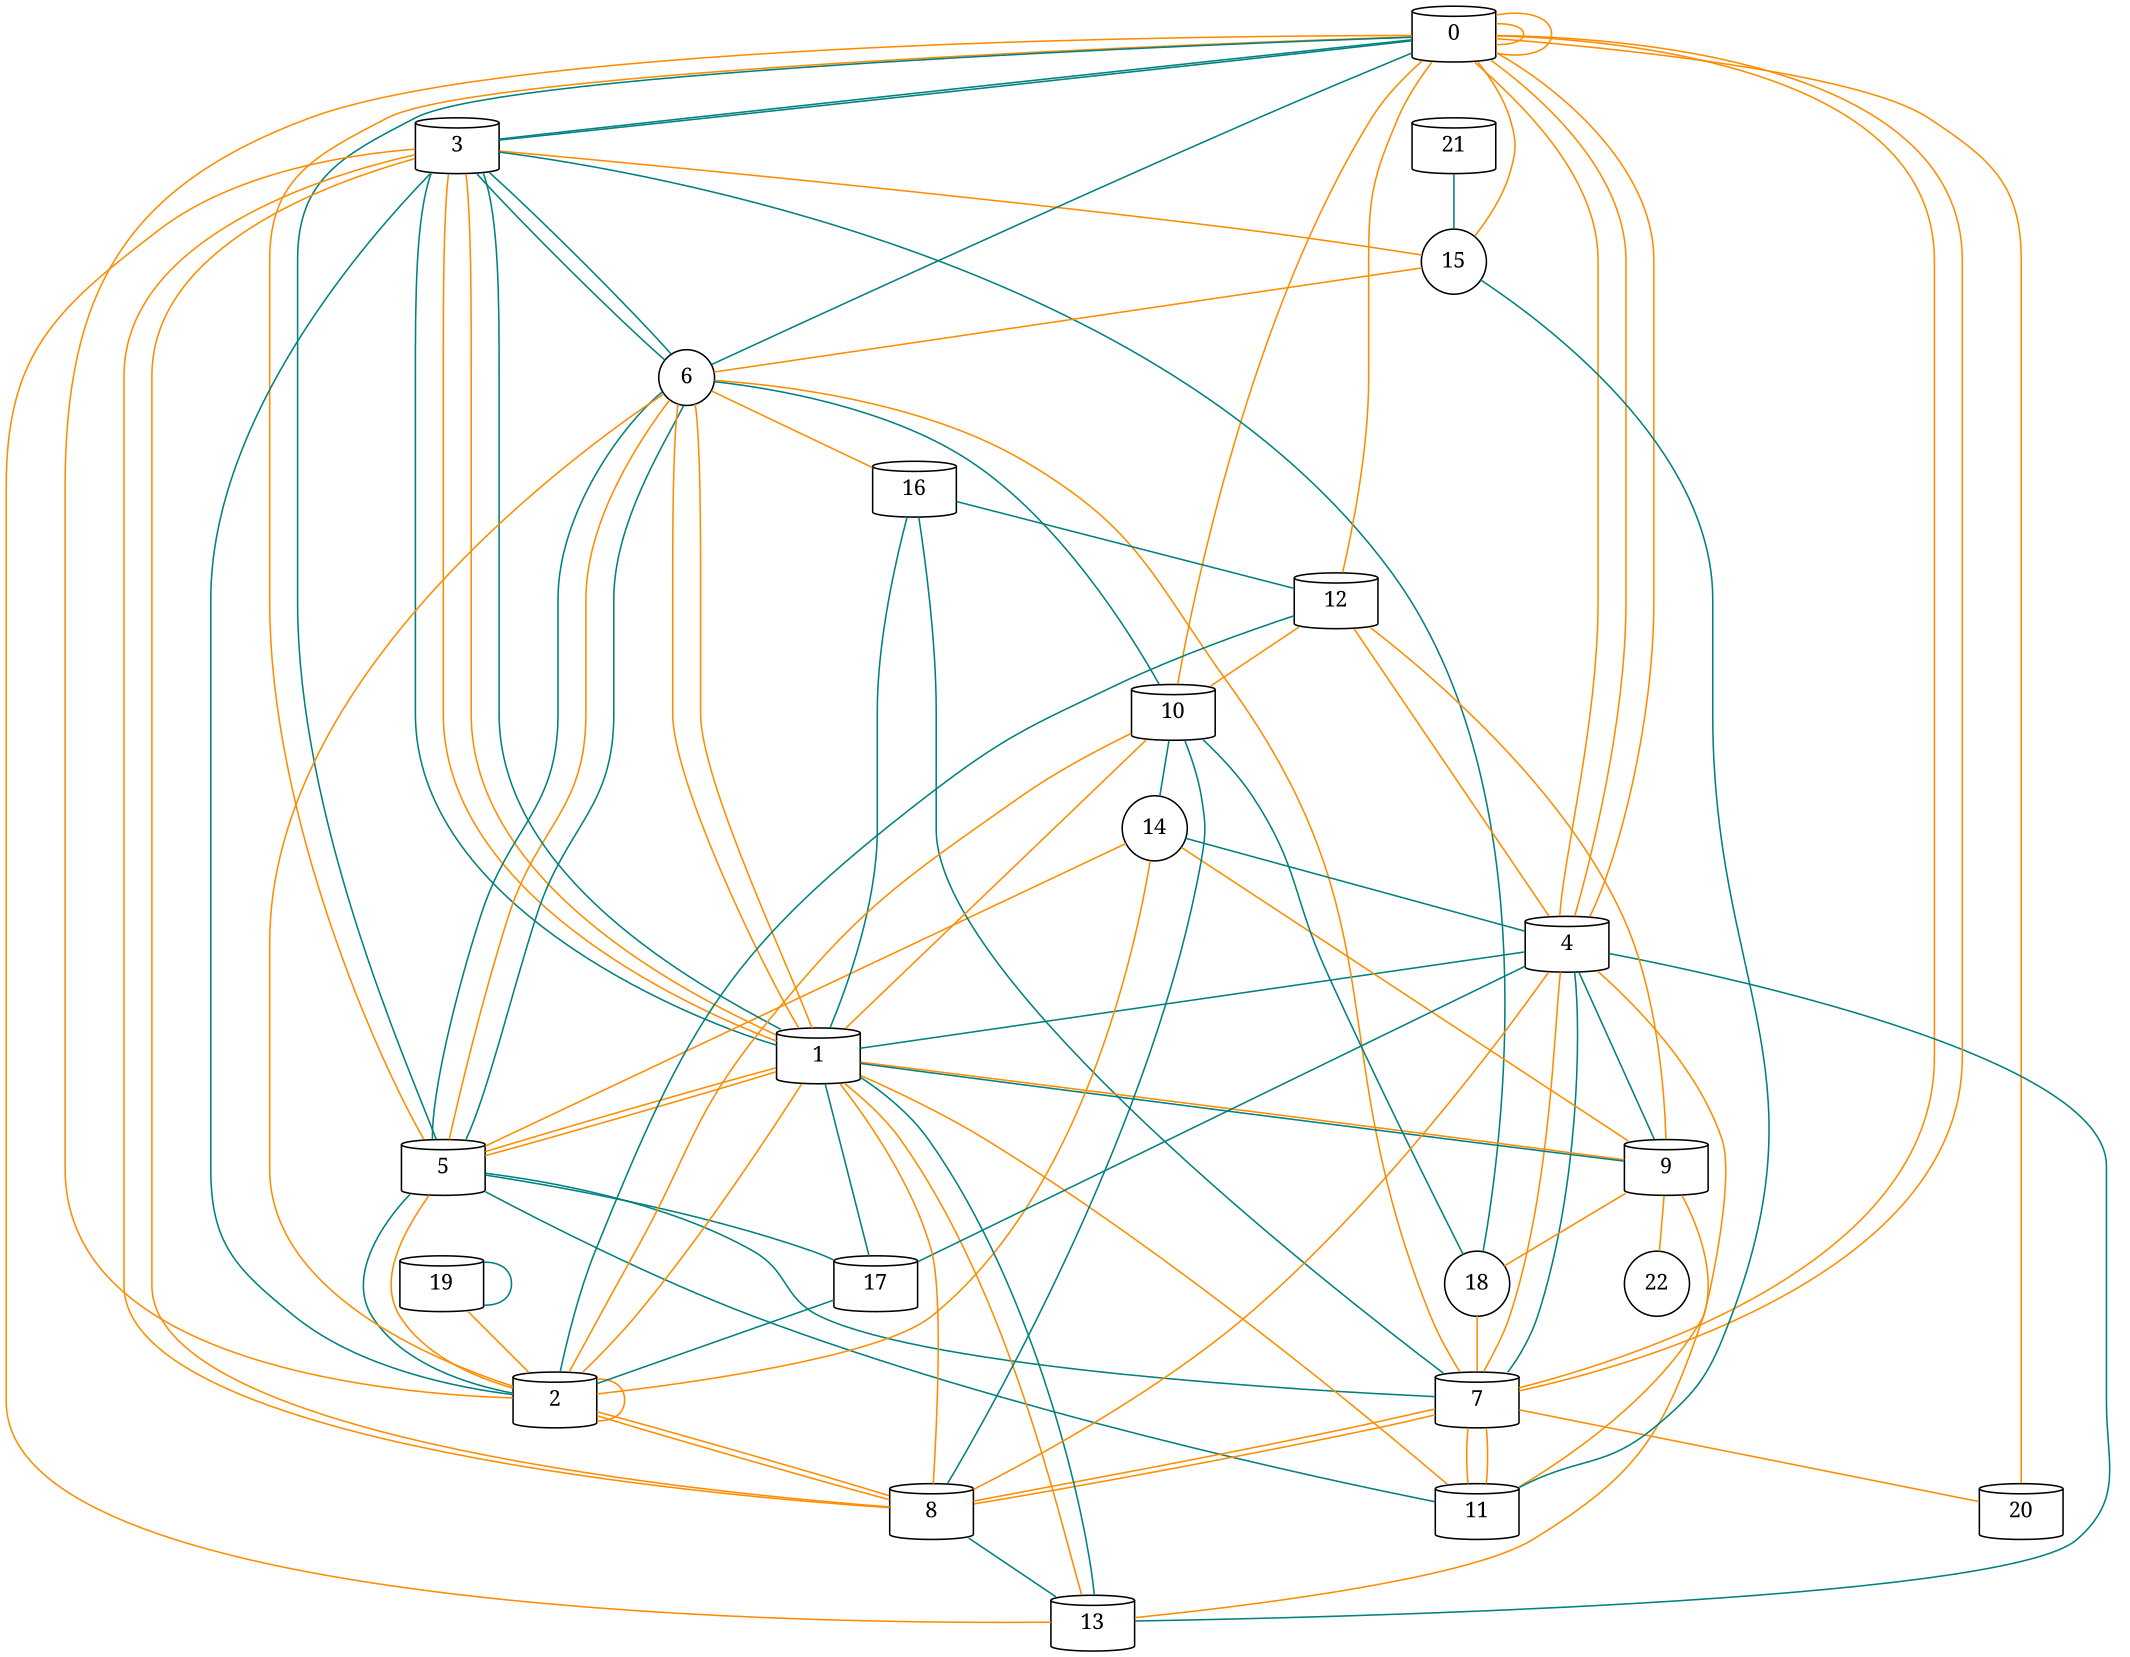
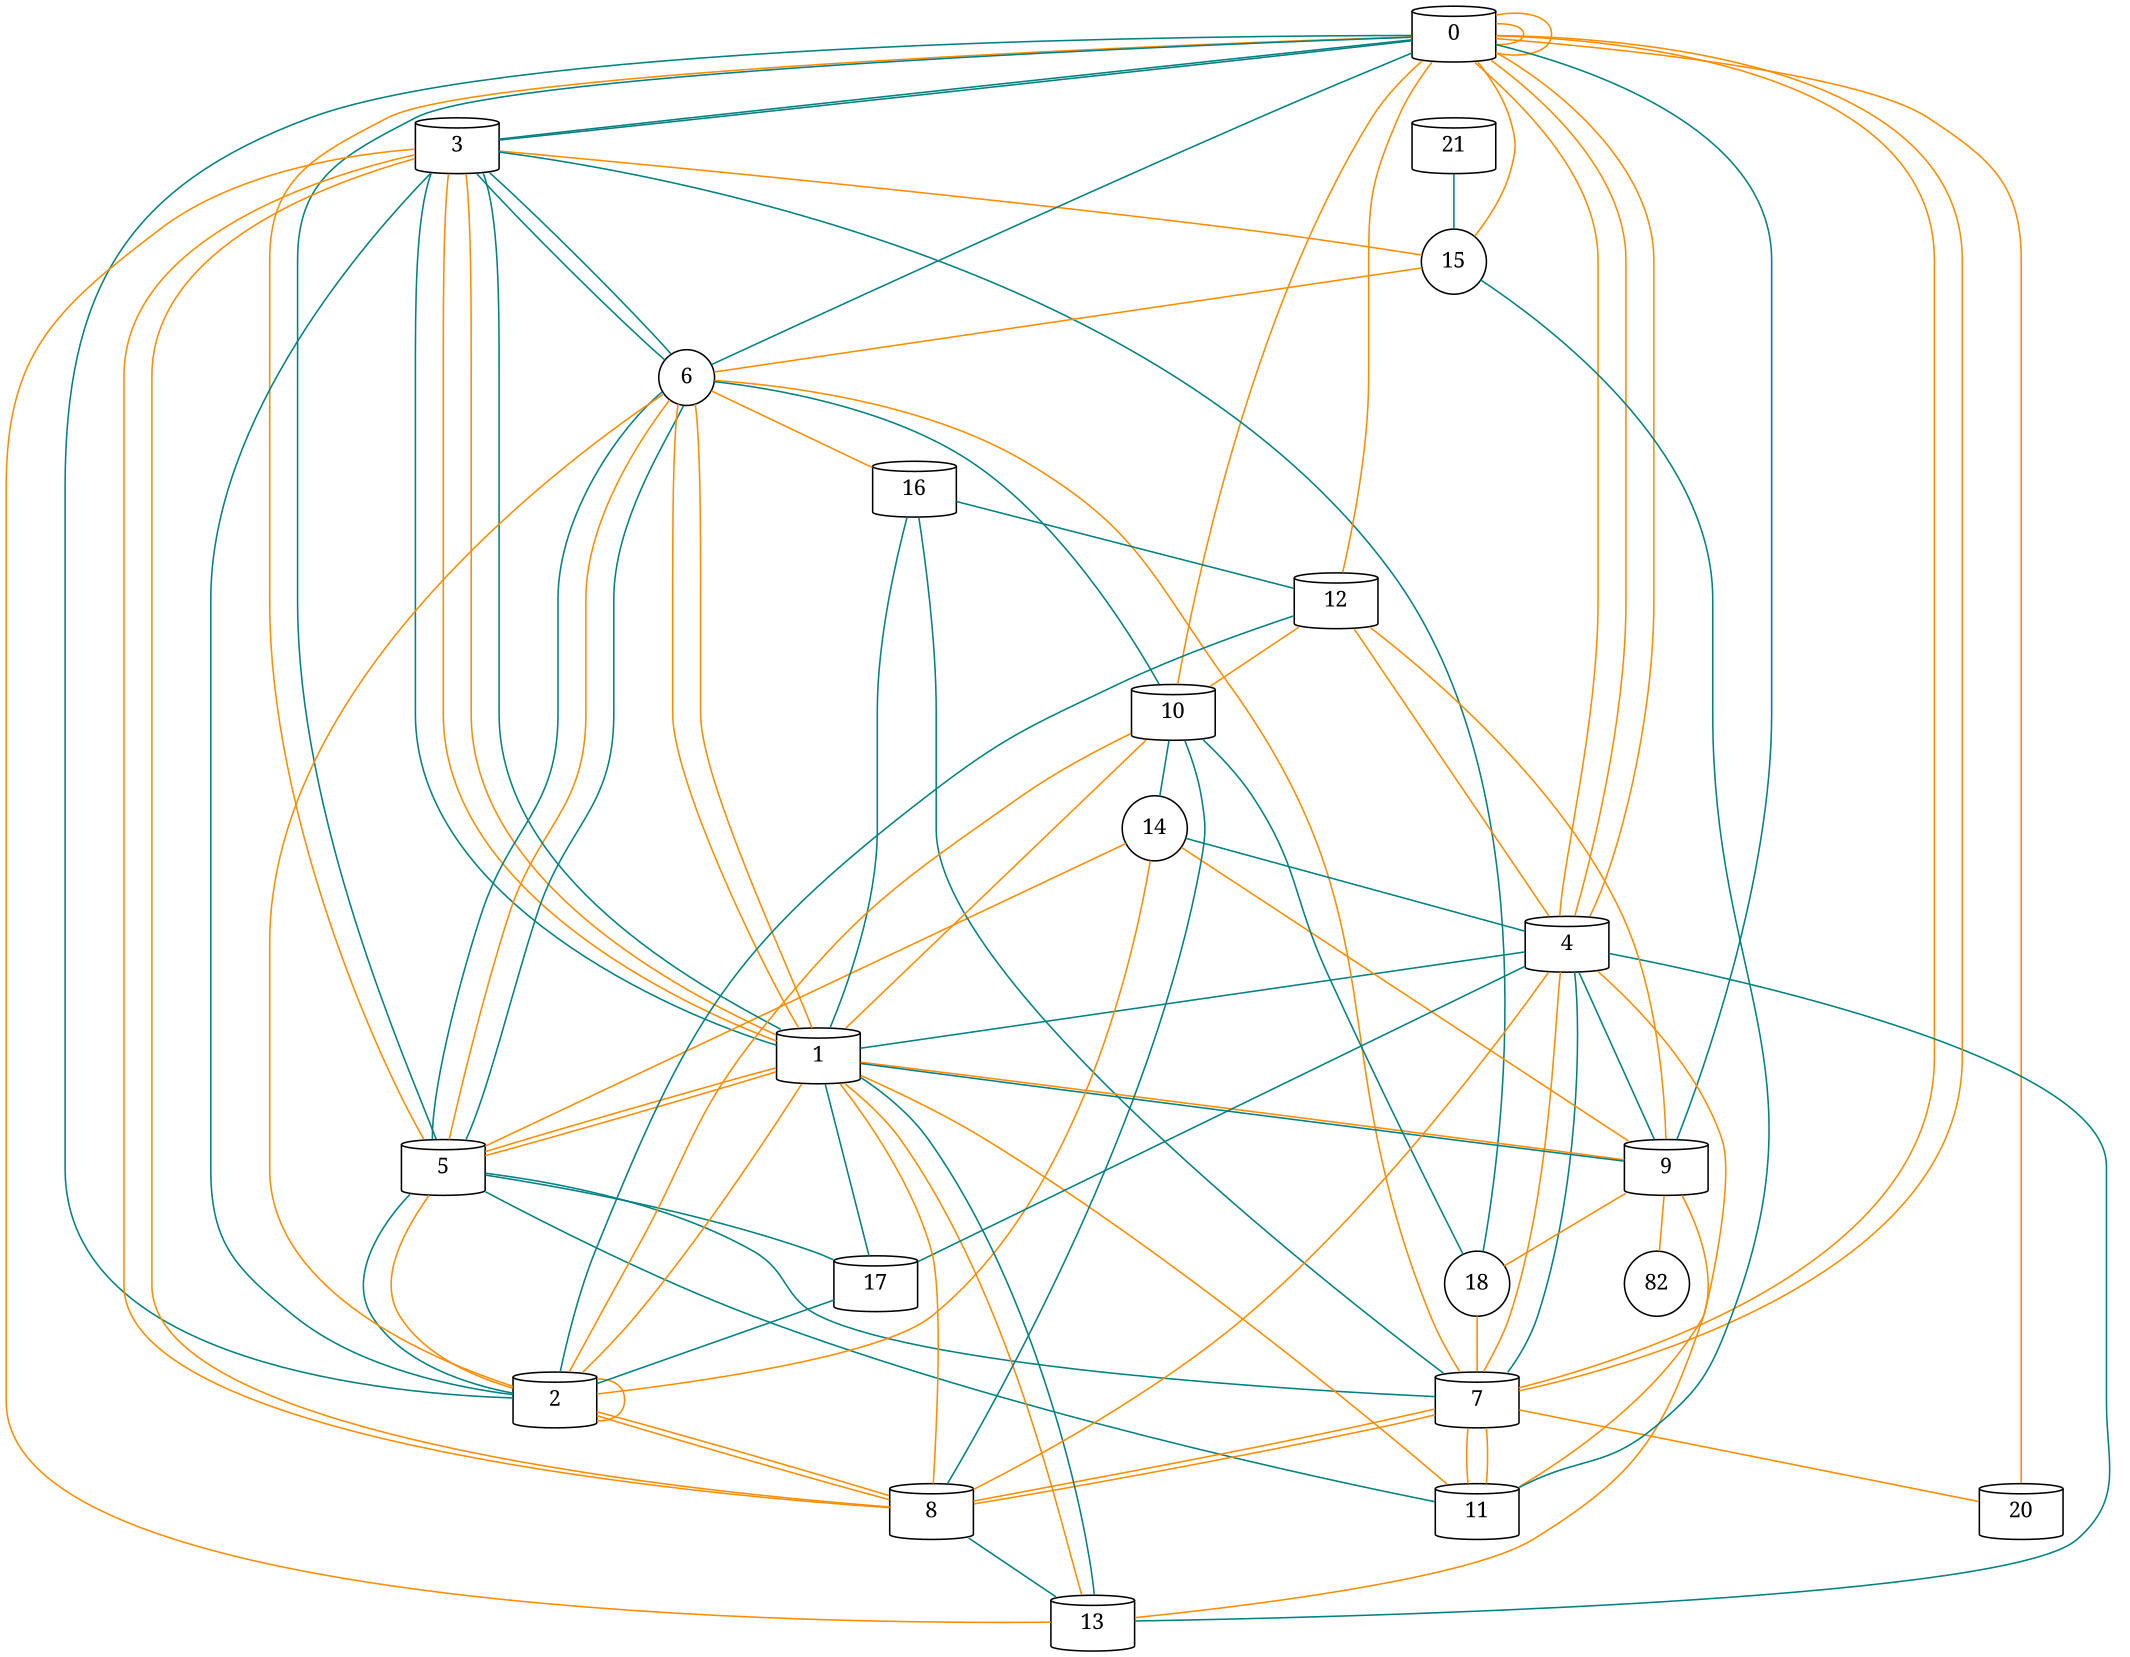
(91, 311) -> (91, 311)
none -> (1772, 519)
(442, 1284) -> none
(1657, 1284) -> (1657, 1284)
